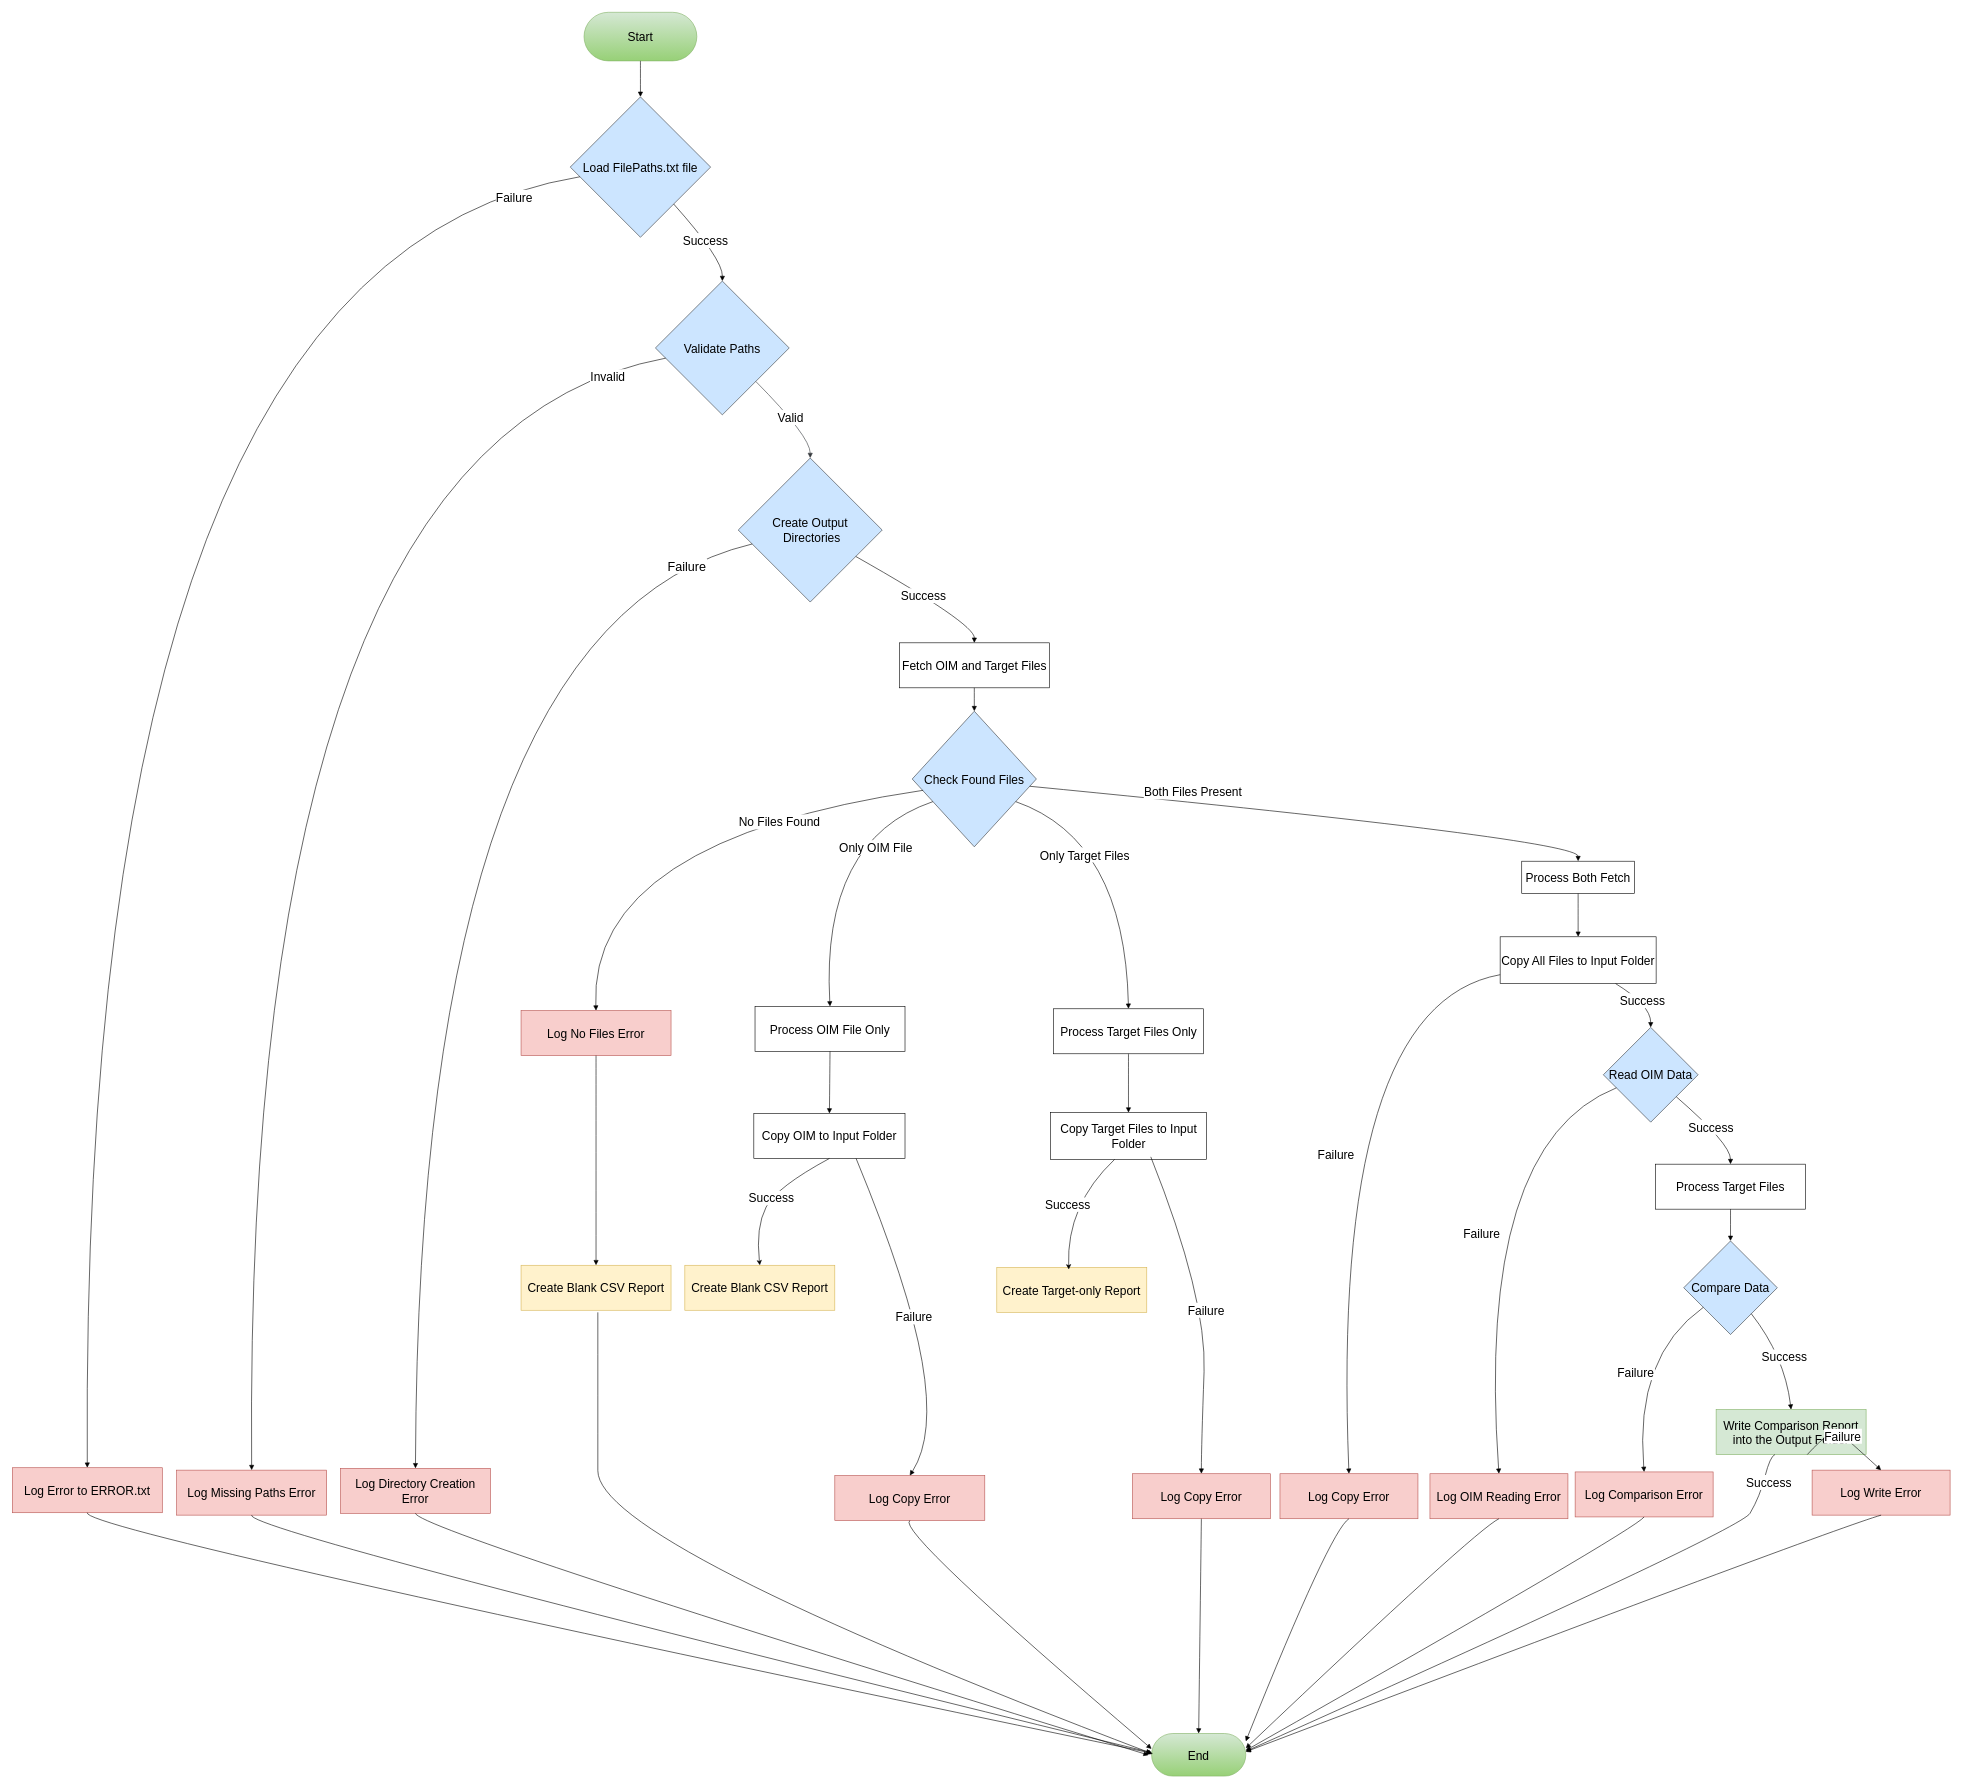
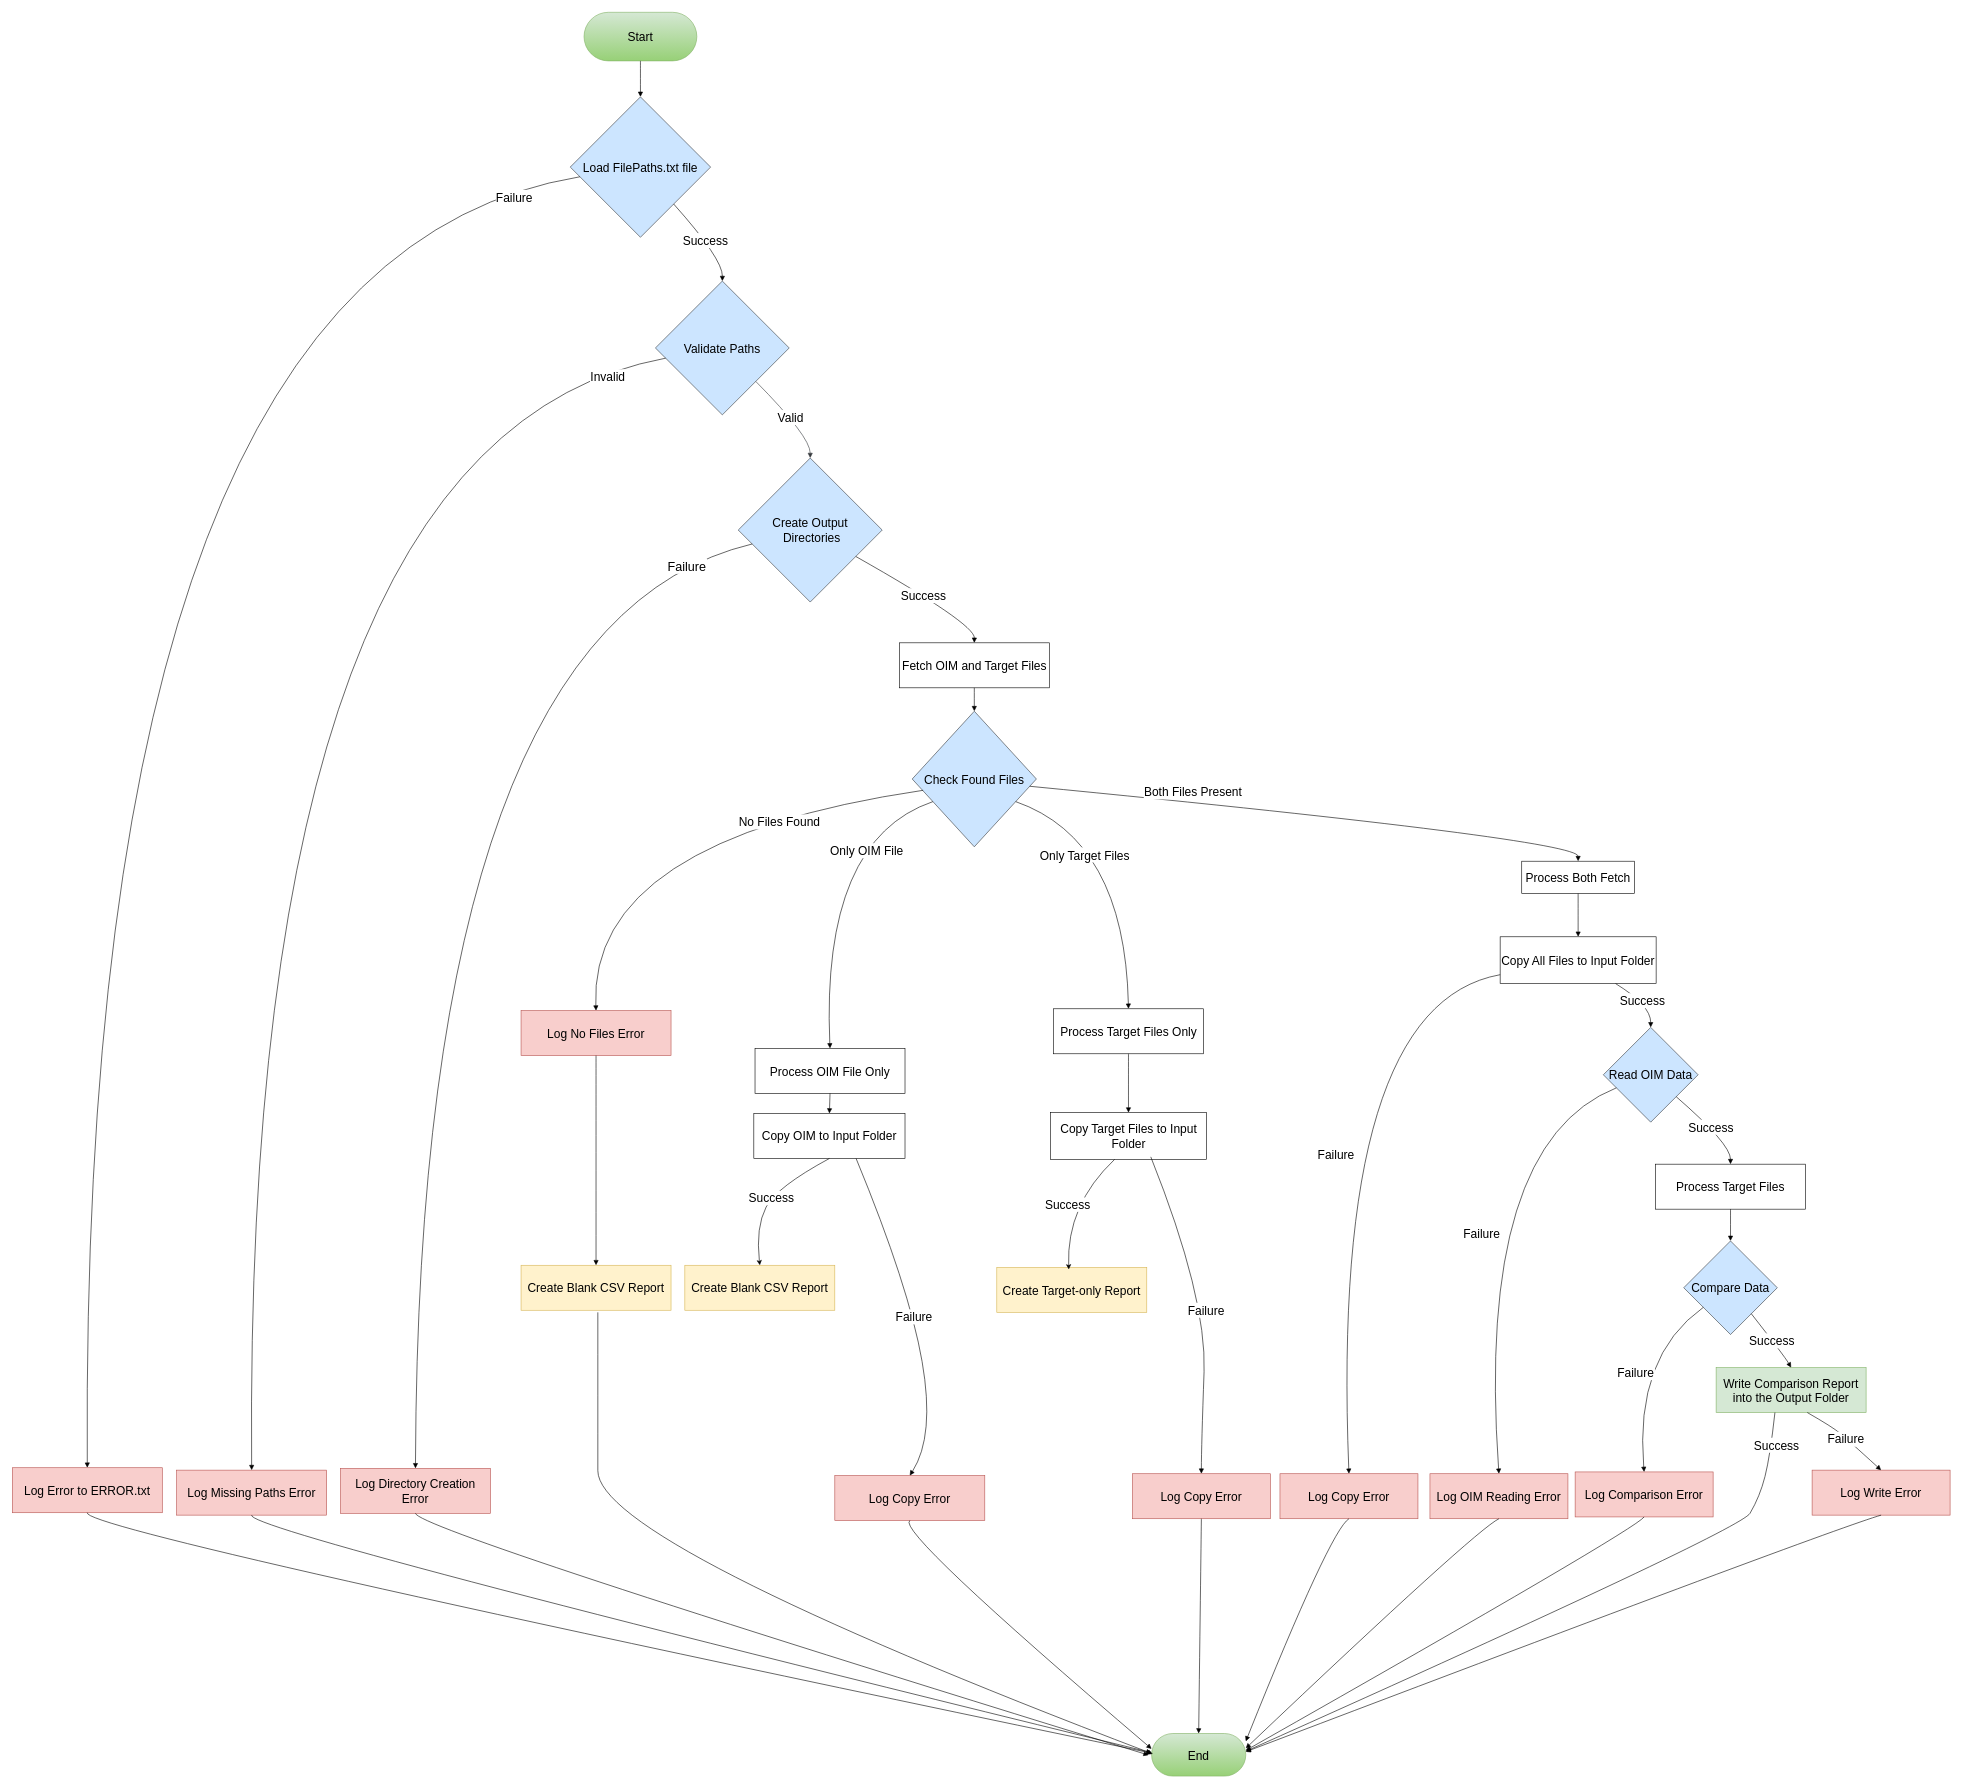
(830, 1029) -> (830, 1071)
(1791, 1432) -> (1791, 1390)
